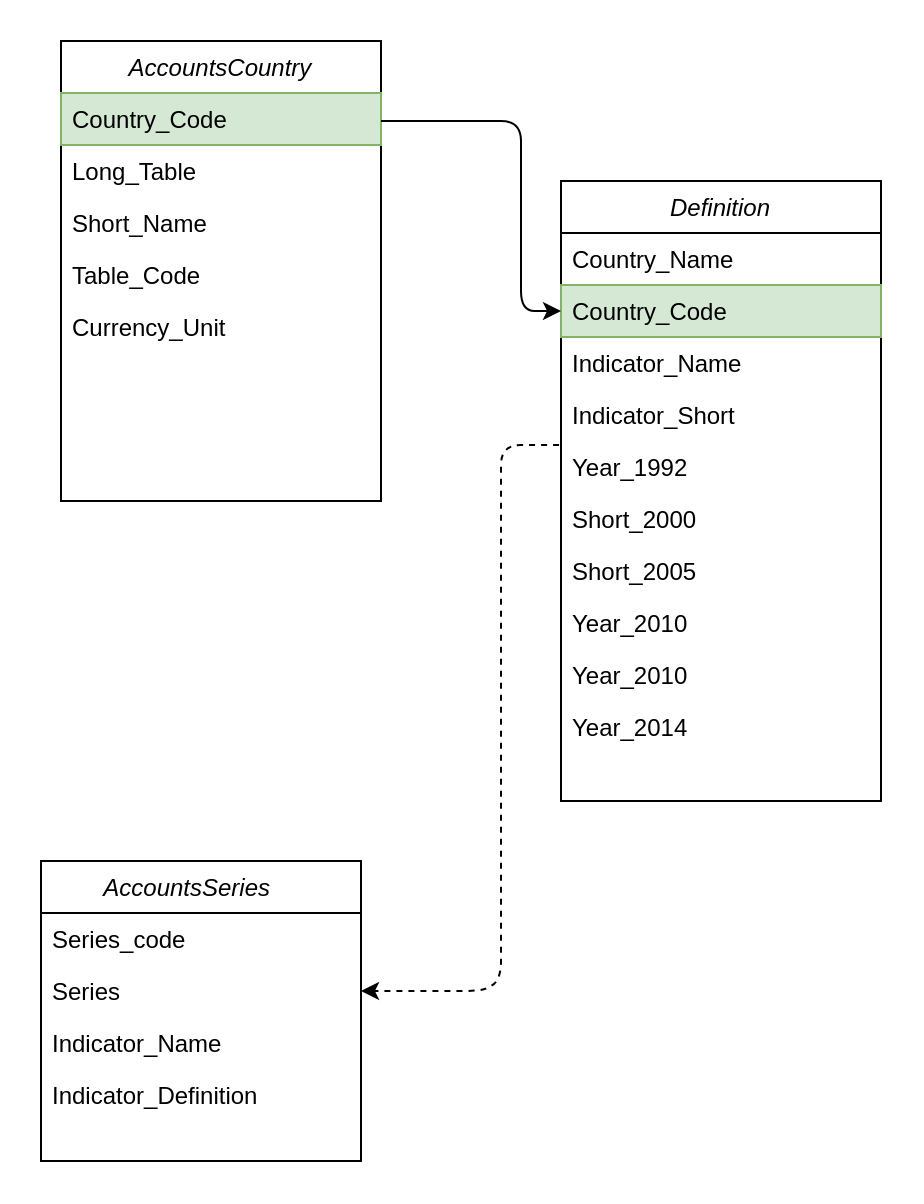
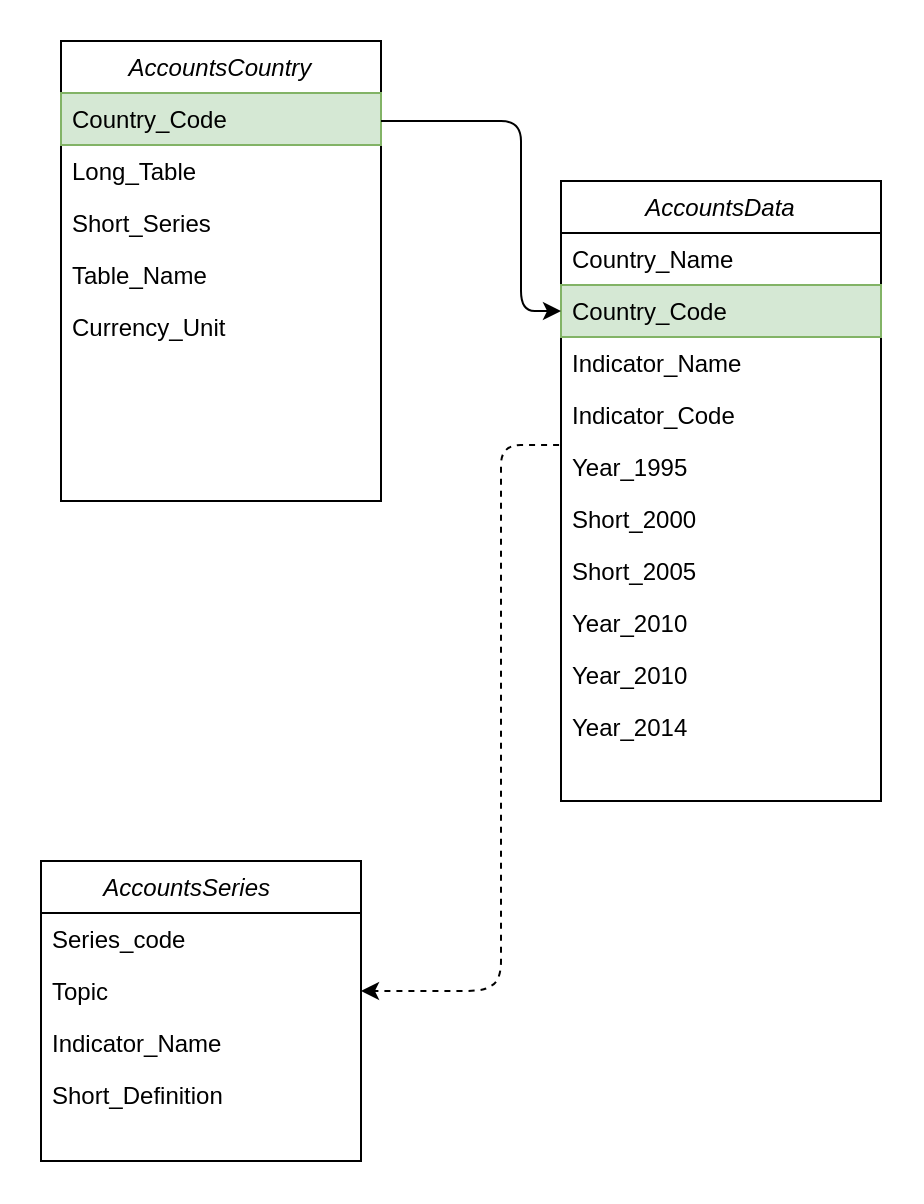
(720, 208) -> (720, 208)
(139, 224) -> (150, 224)
(136, 276) -> (136, 276)
(670, 416) -> (663, 416)
(632, 468) -> (632, 468)
(89, 992) -> (82, 992)
(174, 1096) -> (150, 1096)
